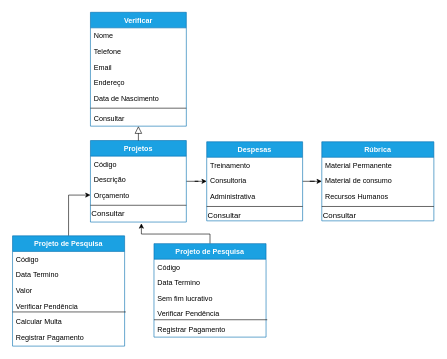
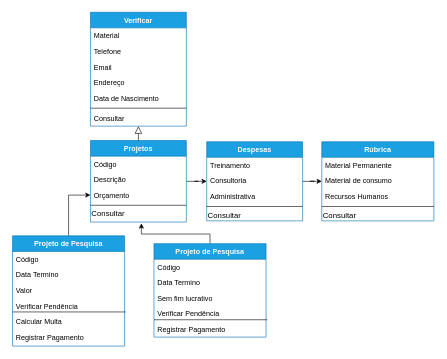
(102, 36) -> (108, 36)
